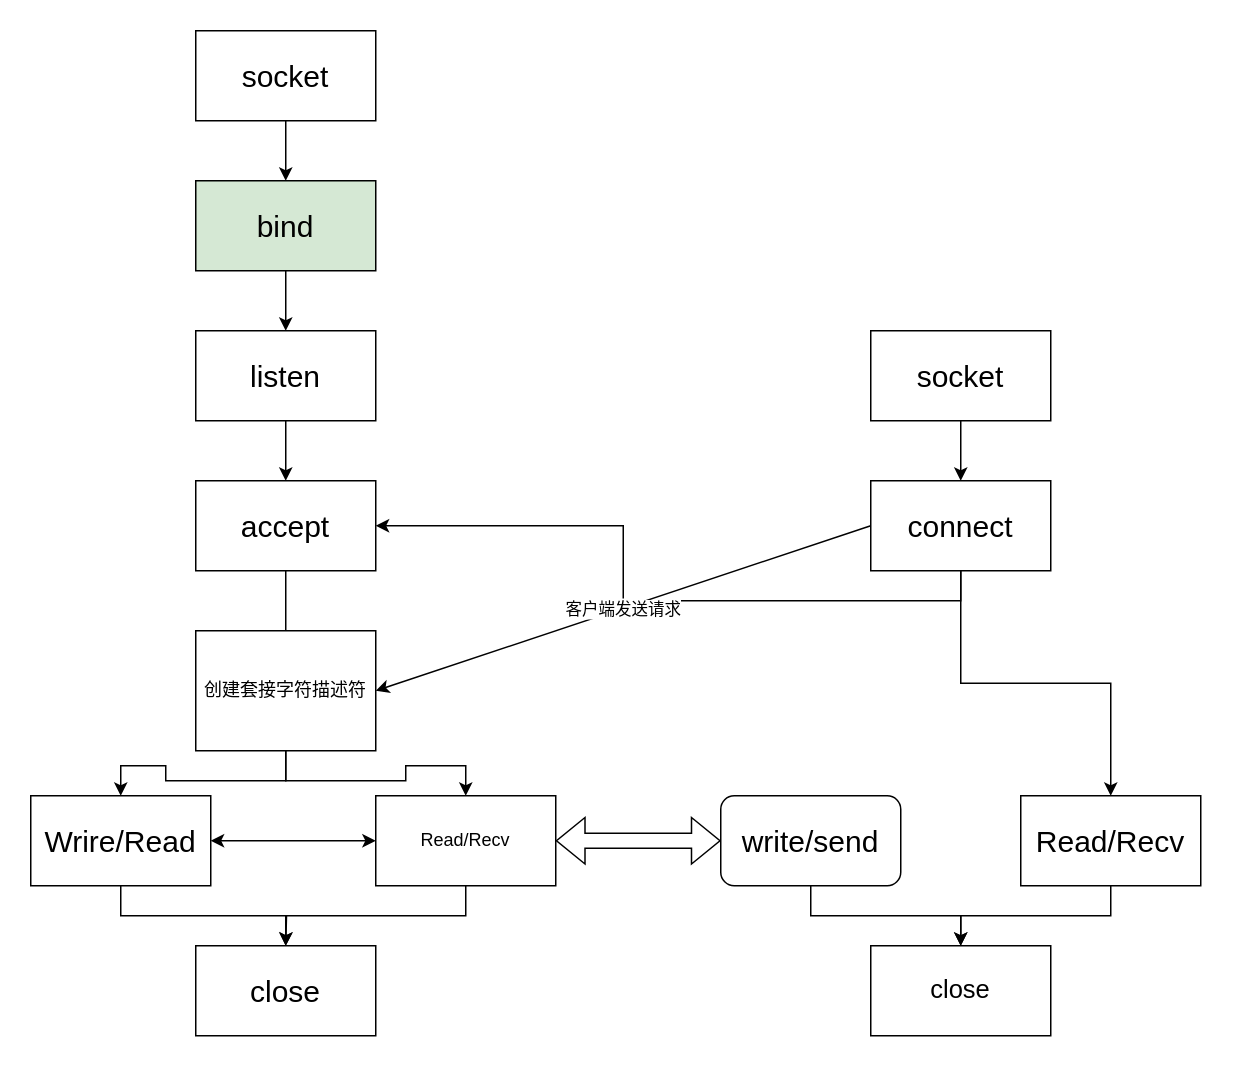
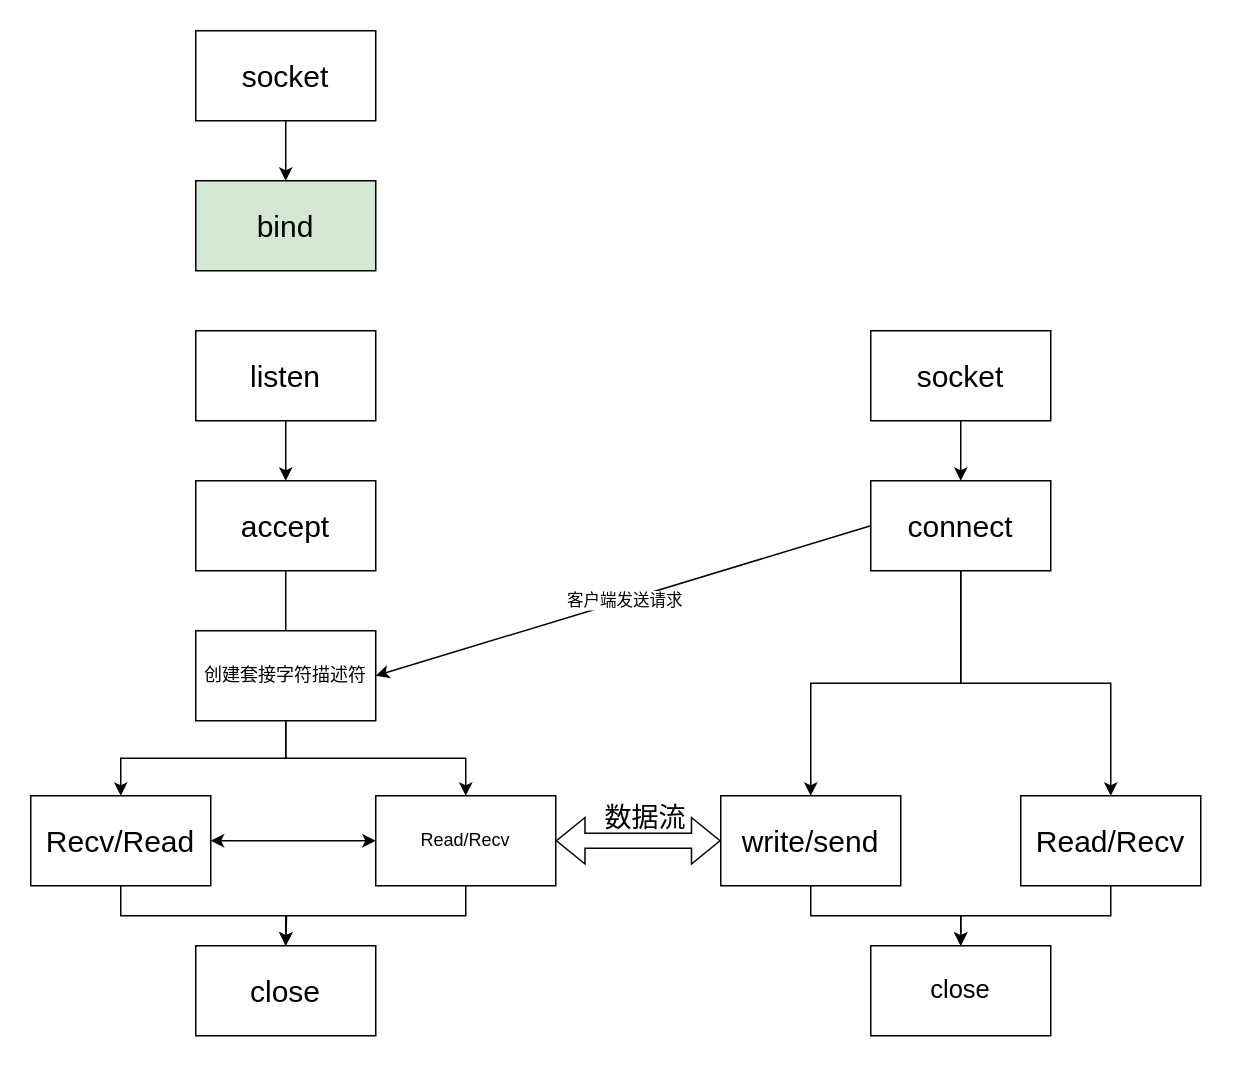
(286, 296) -> none
(548, 526) -> (834, 683)
(286, 691) -> (286, 676)
none -> (646, 818)
(121, 841) -> (121, 841)
(811, 841) -> (811, 841)
